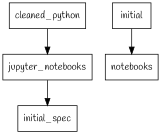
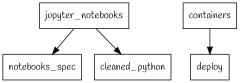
(132, 16) -> (210, 16)
(47, 38) -> (106, 39)
(132, 67) -> (210, 67)
(47, 119) -> (42, 67)
